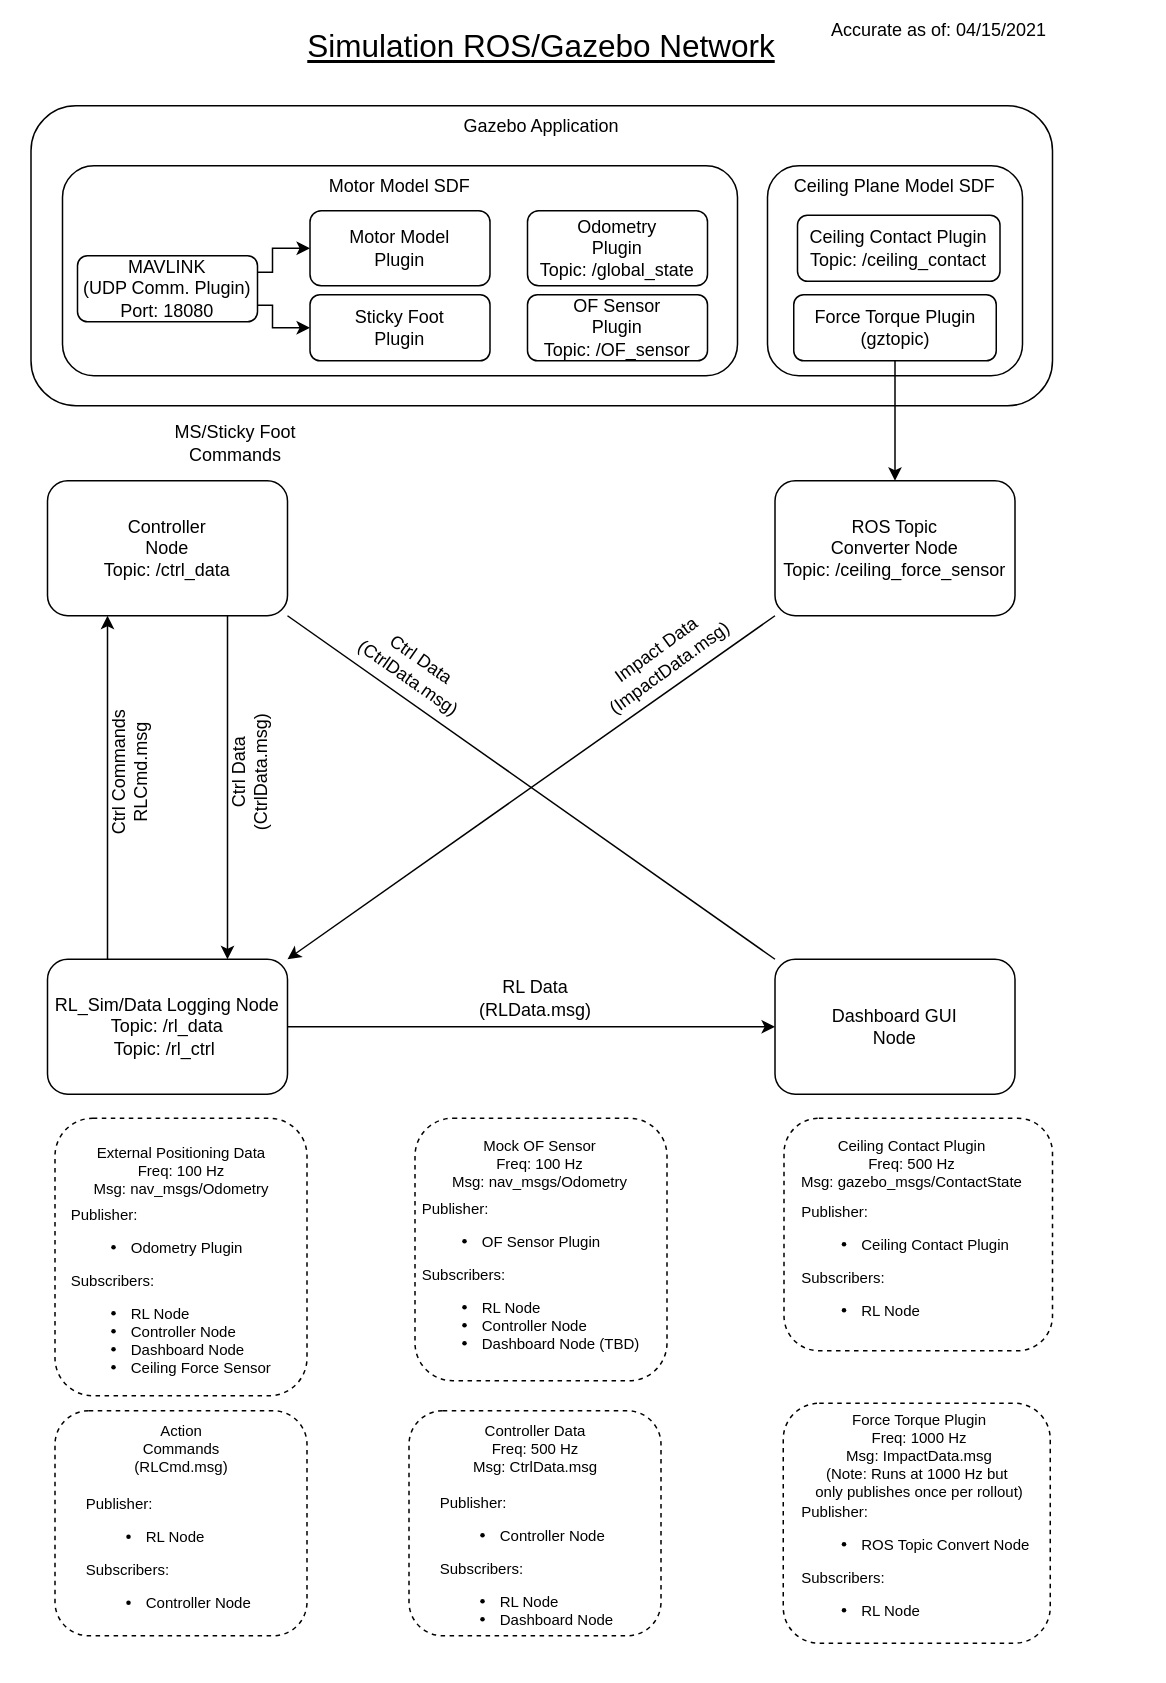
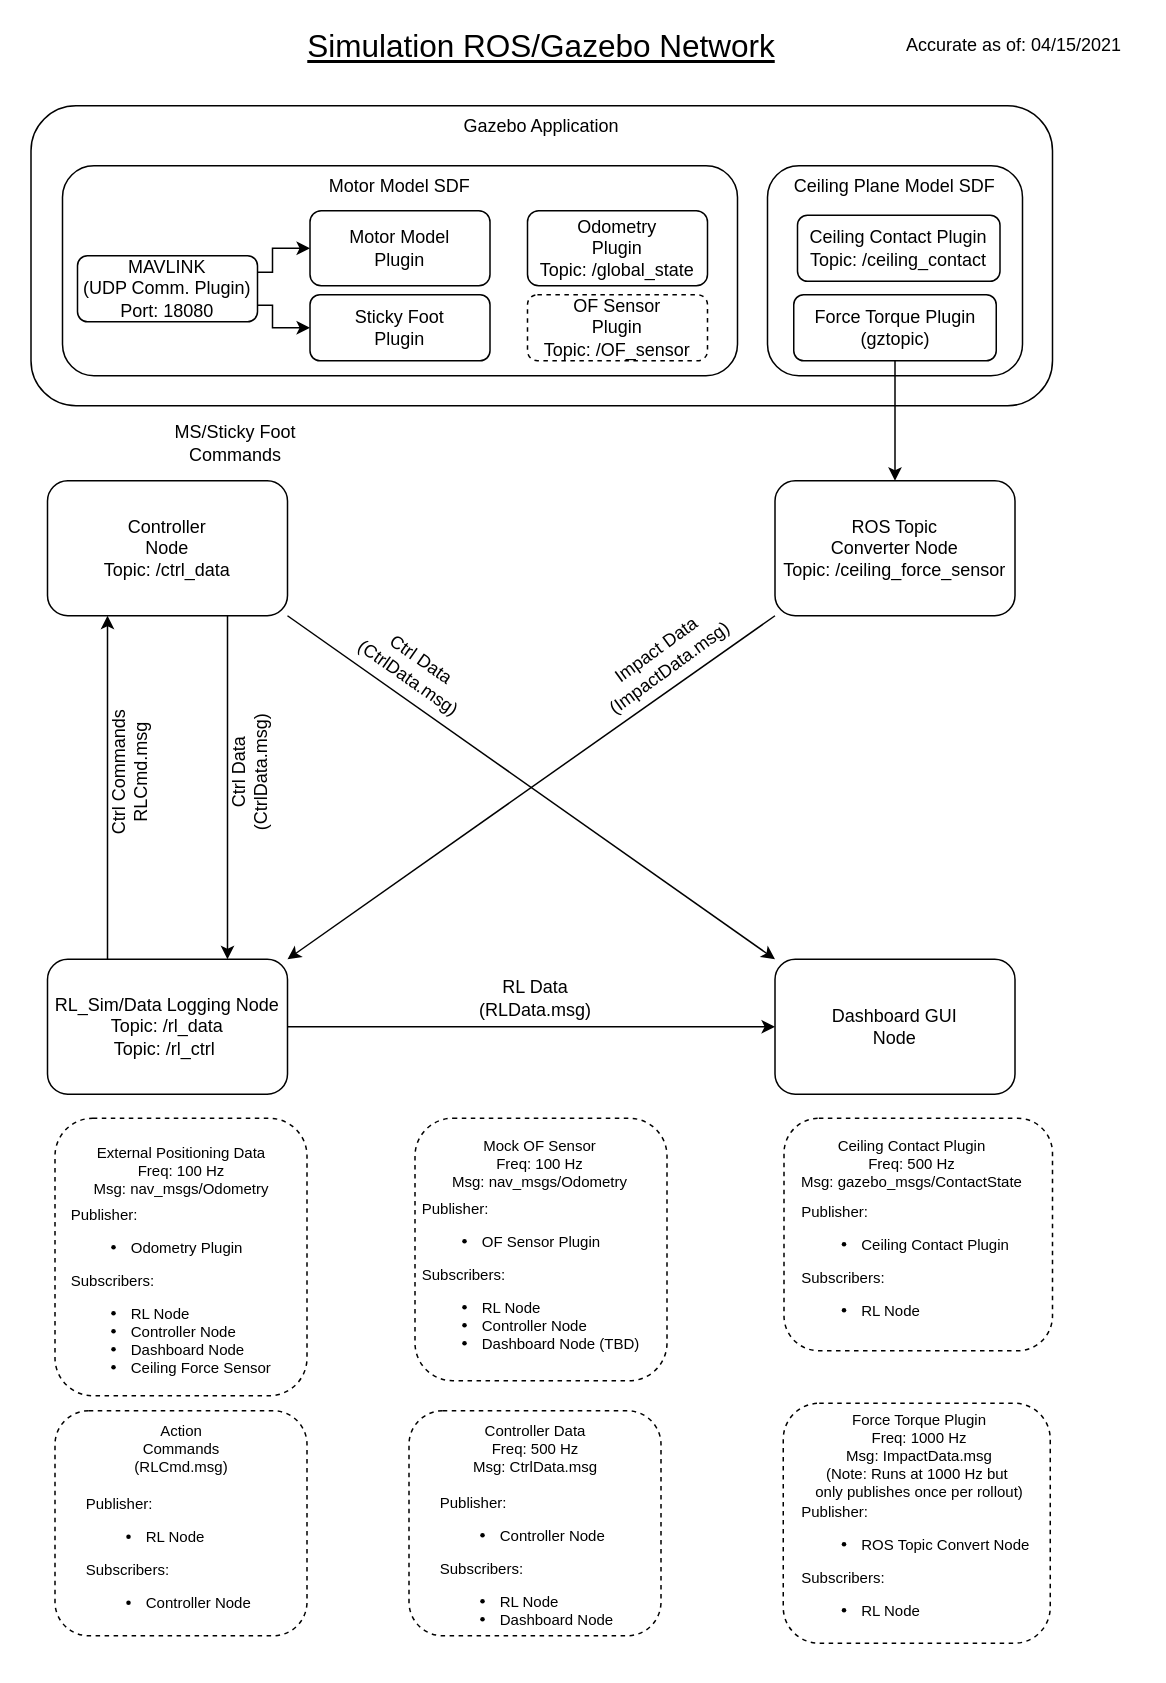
(938, 31) -> (1013, 46)
(617, 328) -> (617, 328)
(769, 955) -> (765, 953)
